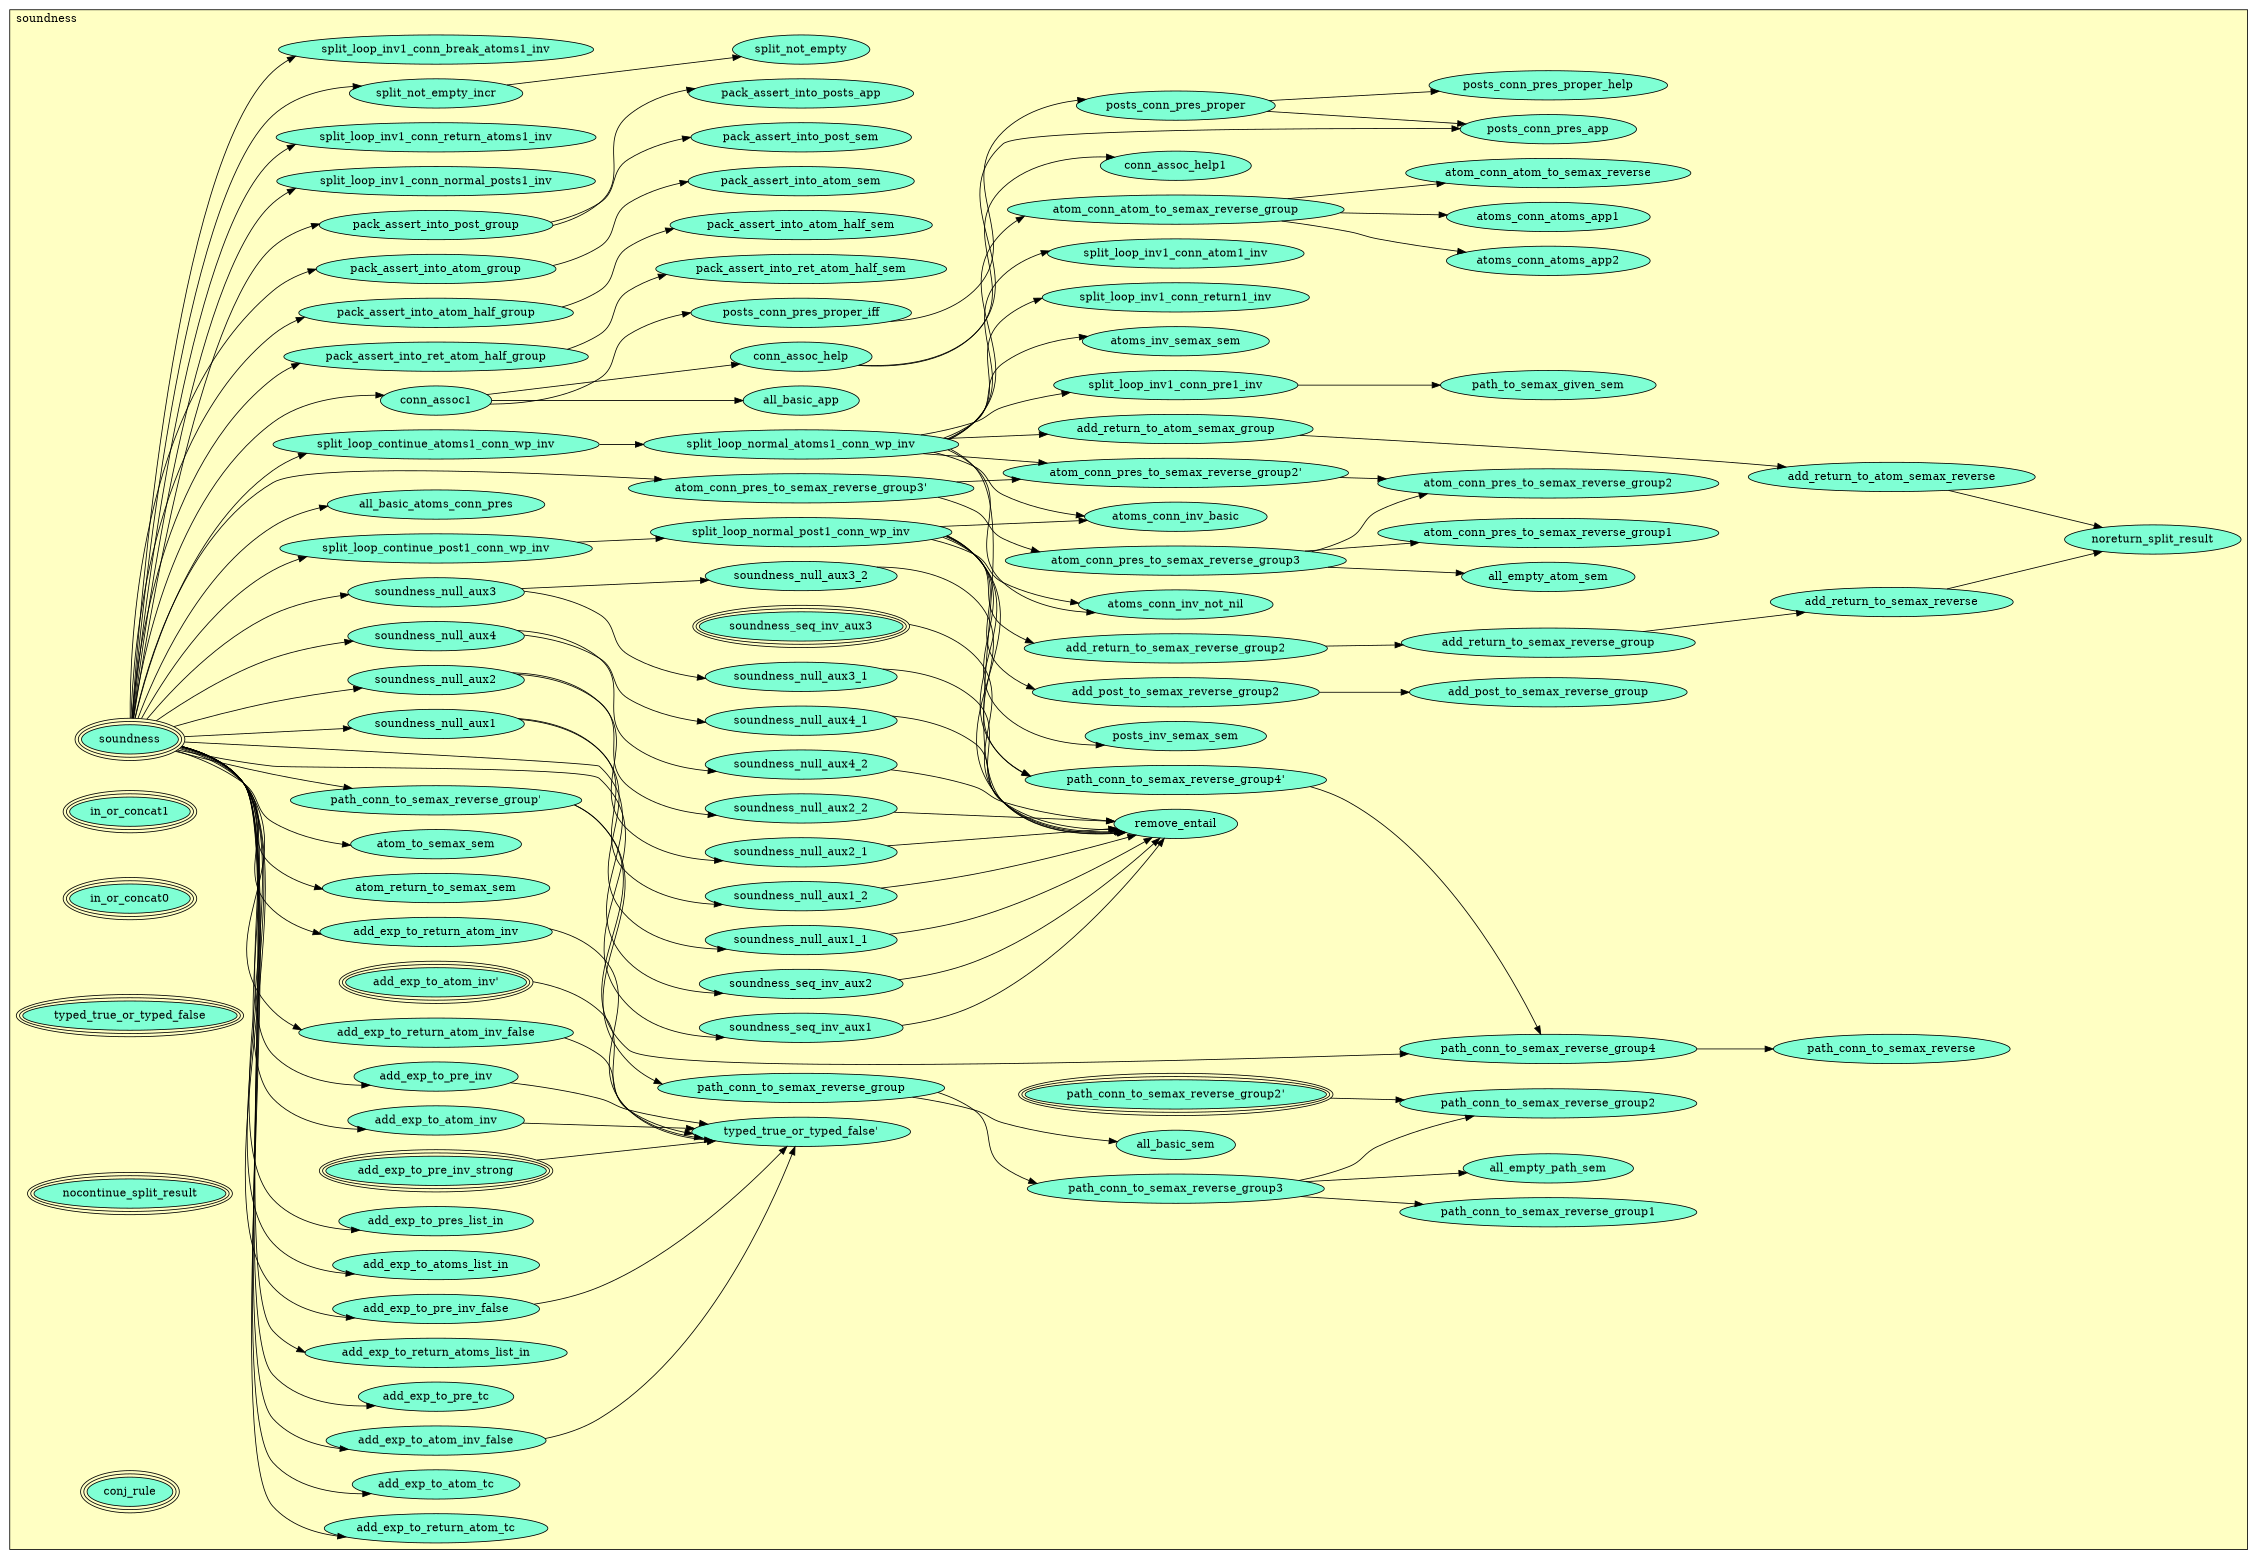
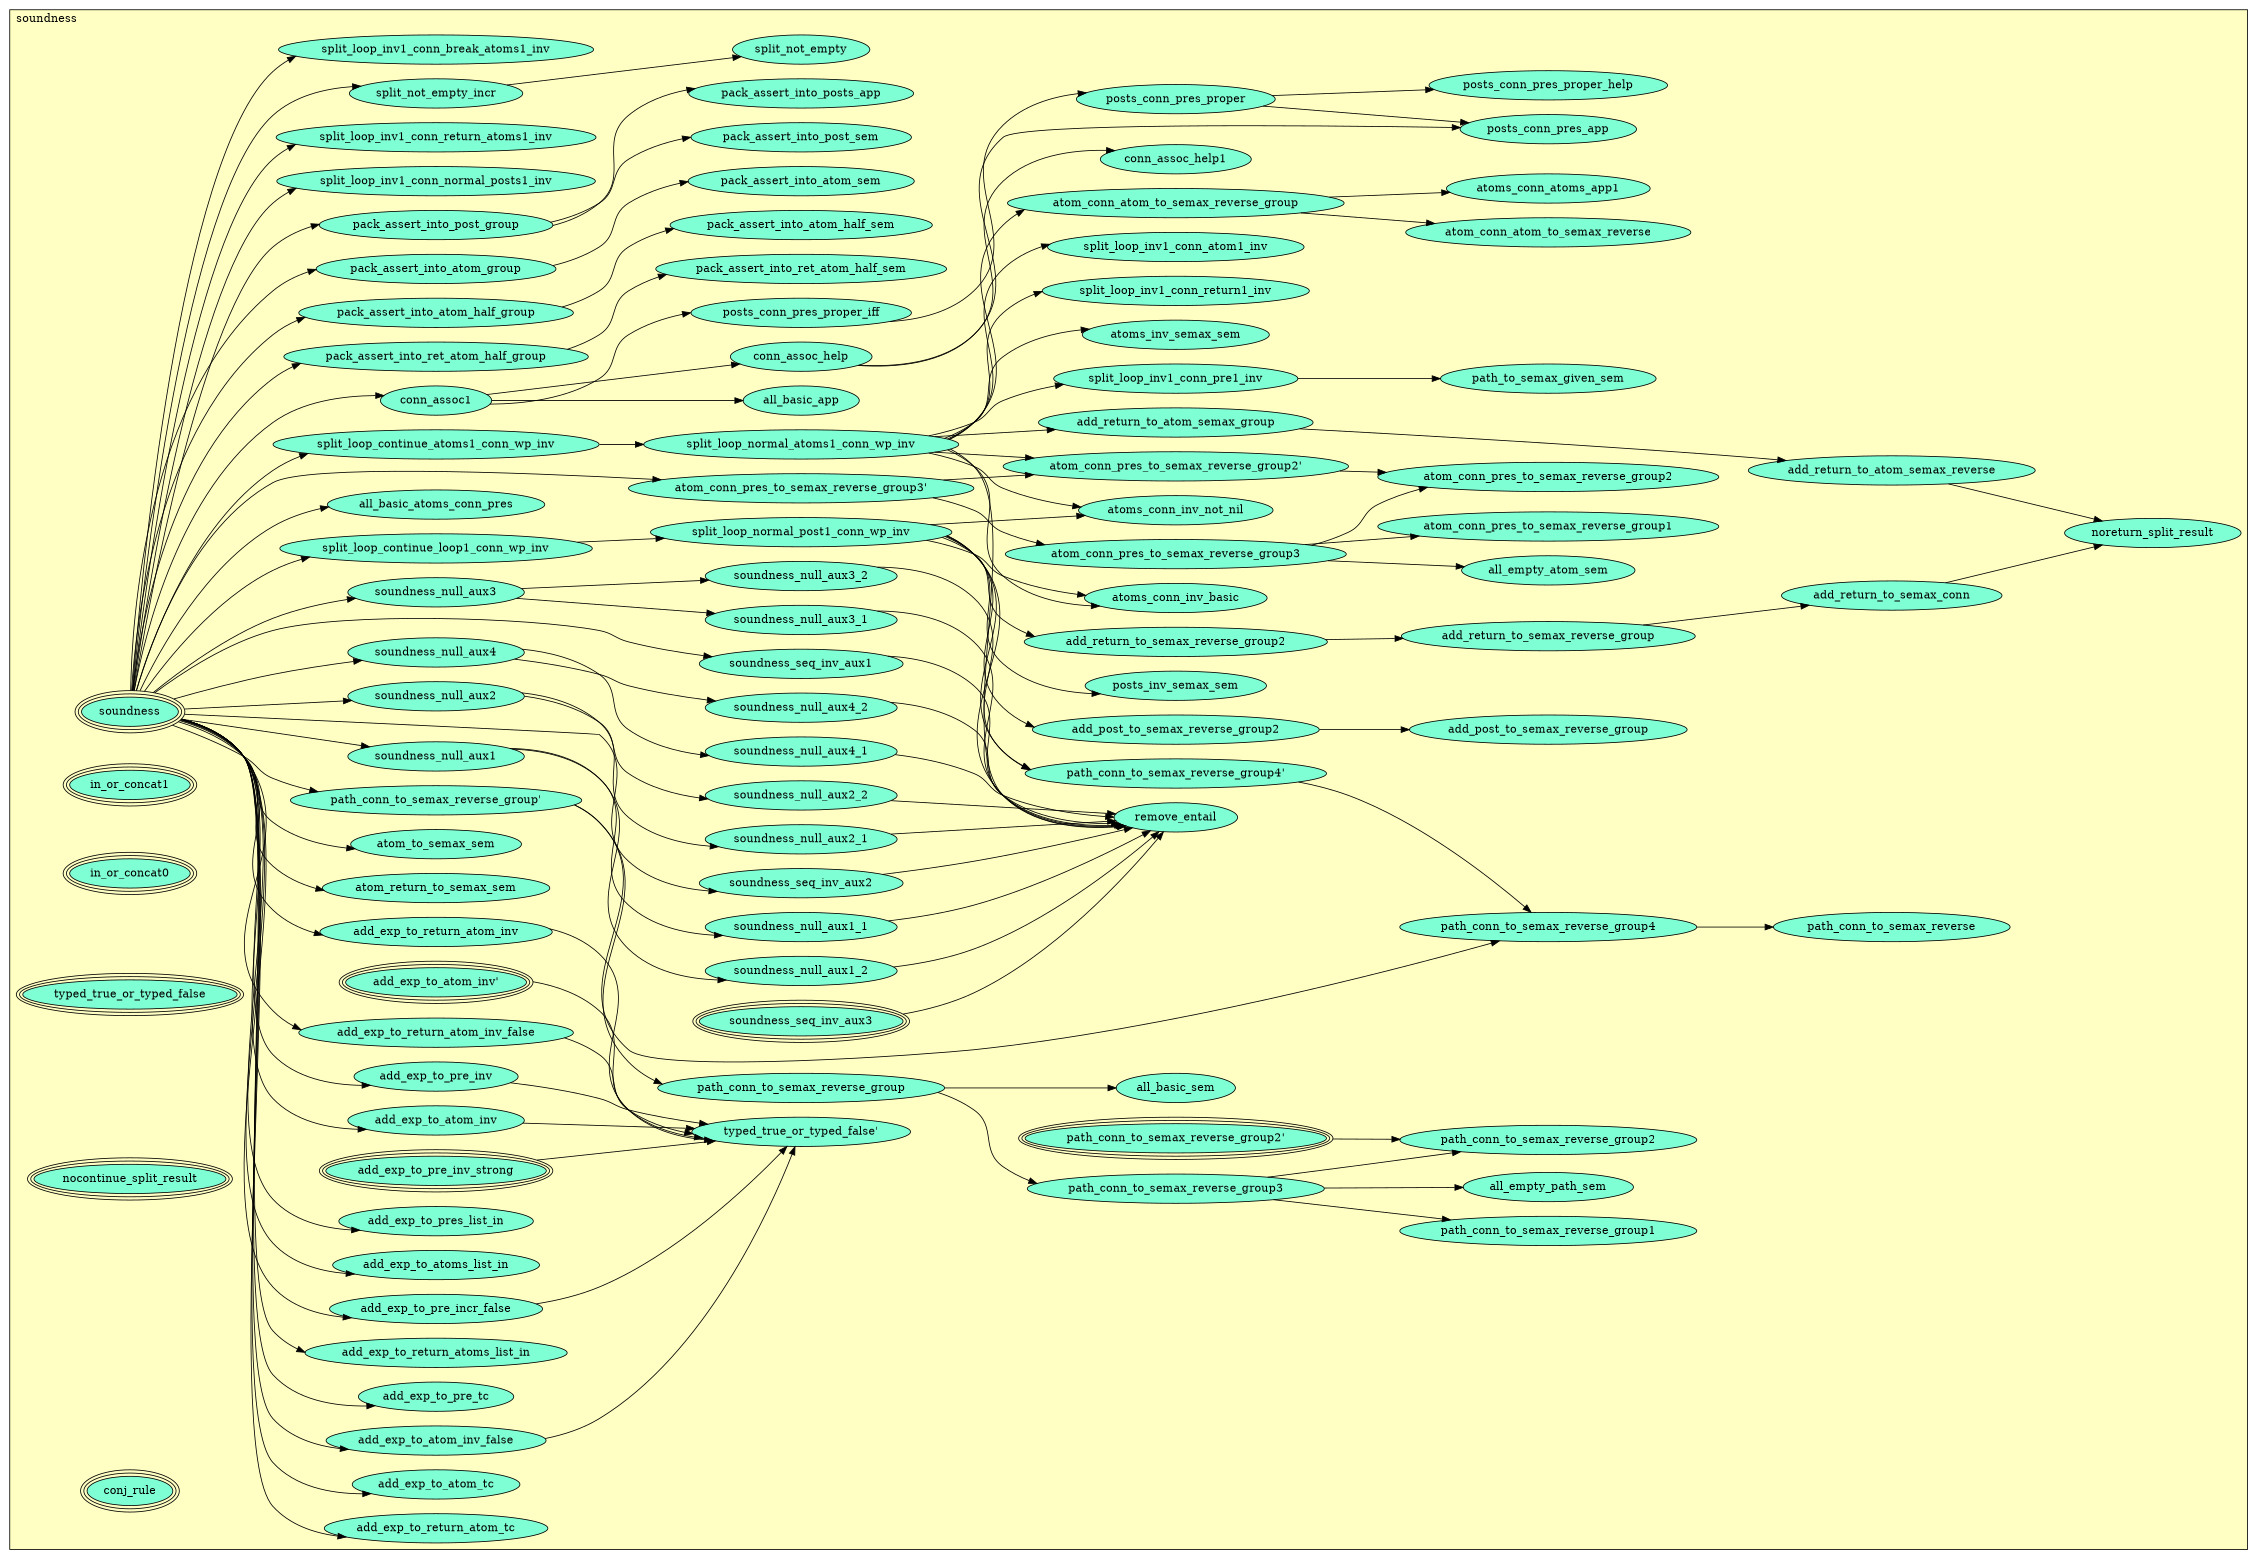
(1548, 261) -> none
(436, 548) -> (436, 548)
(1892, 602) -> (1892, 596)
(436, 1309) -> (436, 1309)
